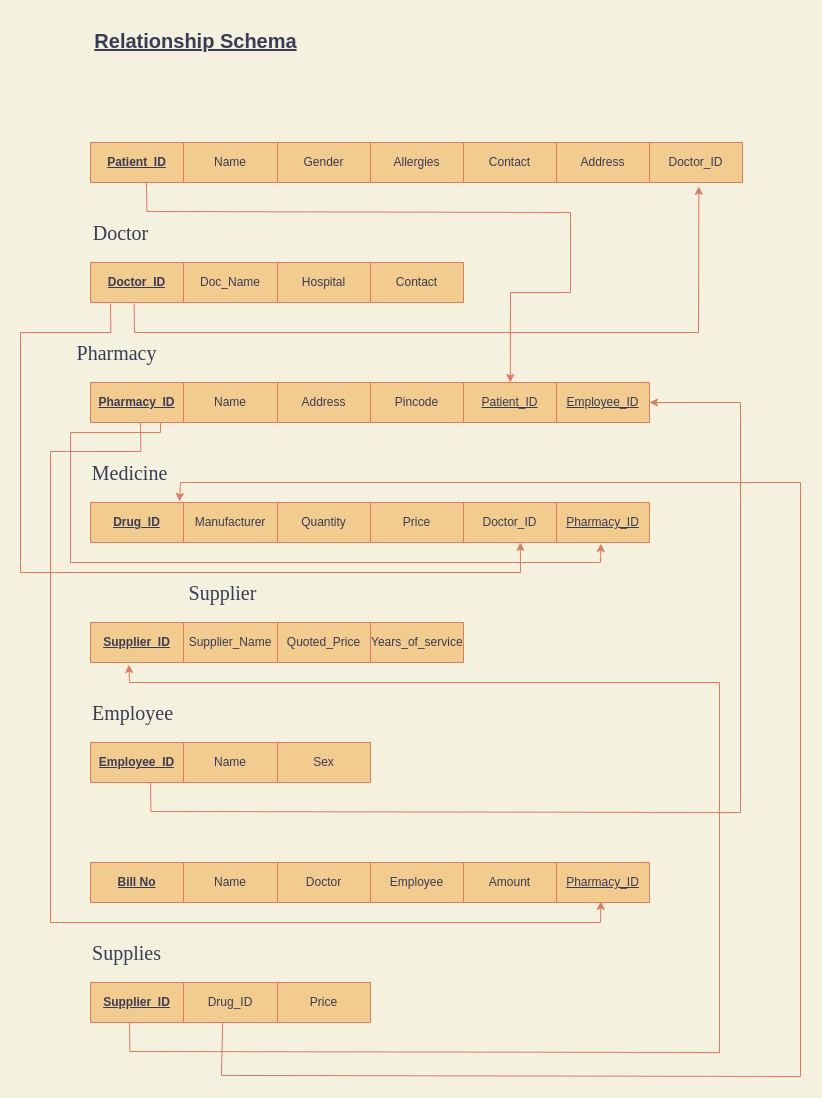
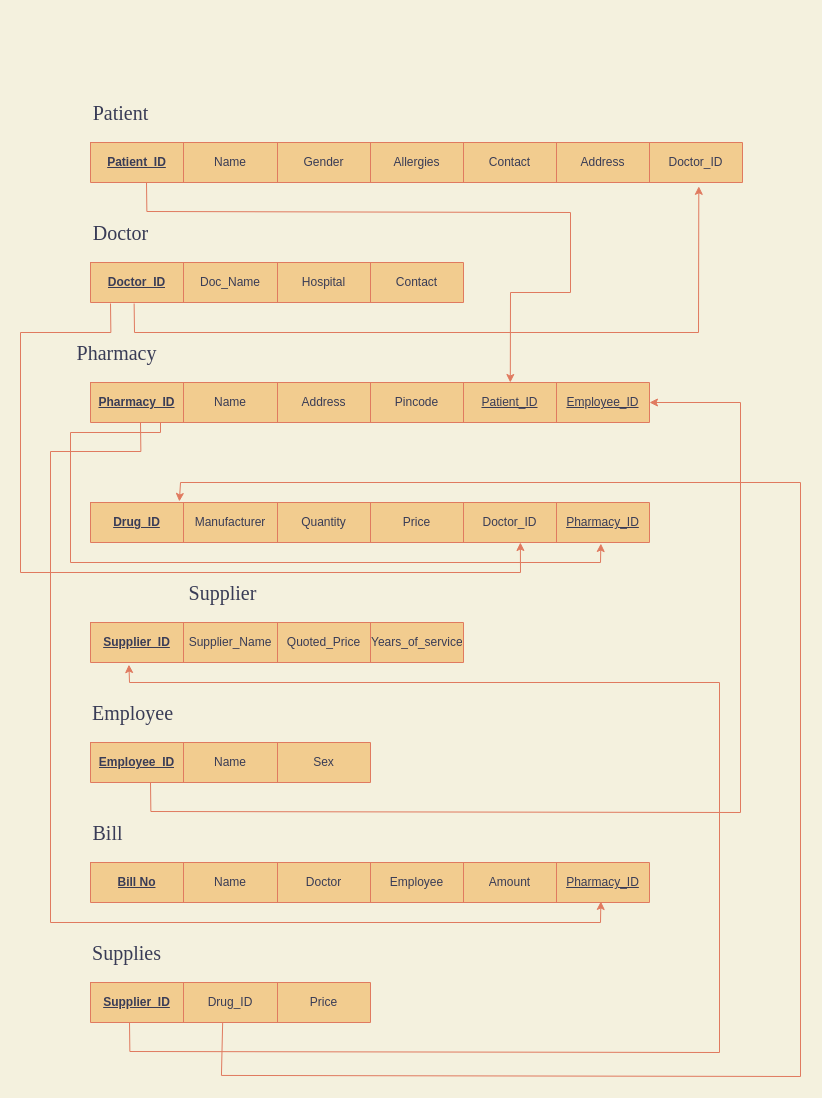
(196, 41) -> none
none -> (121, 113)
(130, 473) -> none
none -> (108, 833)
